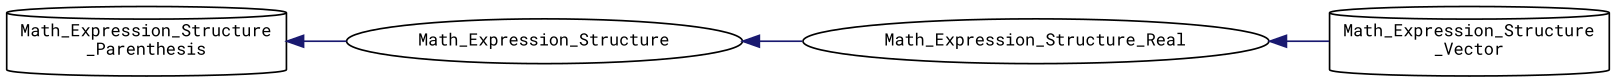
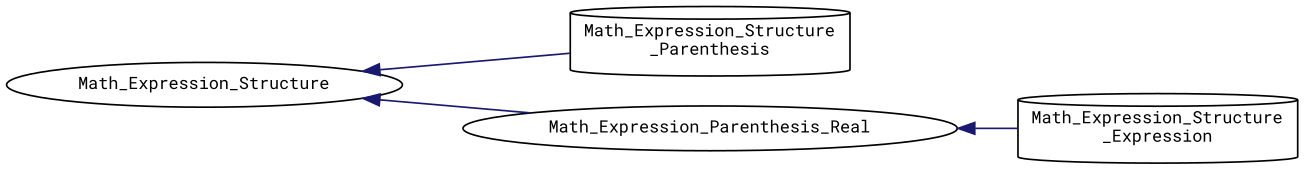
(325, 41) -> (475, 61)
(1036, 41) -> (710, 128)
(1469, 41) -> (1158, 128)
